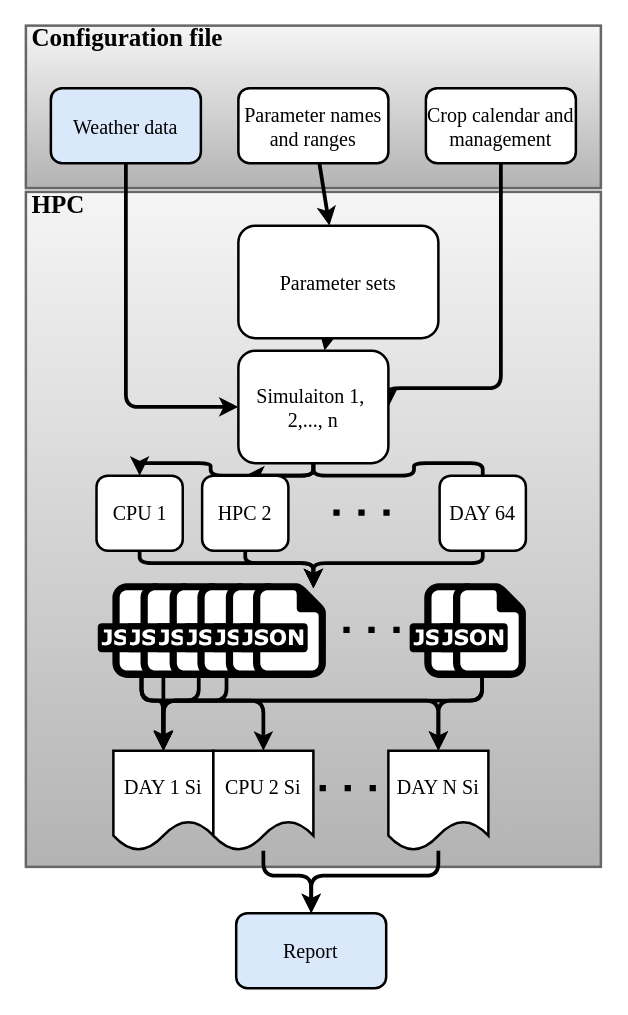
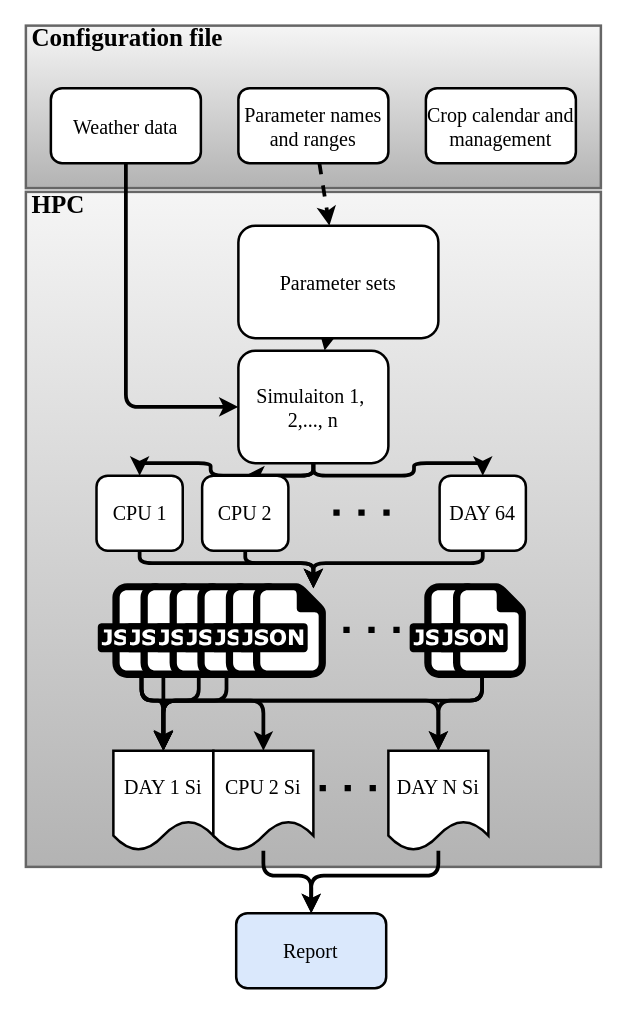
(126, 126) -> (126, 126)
(325, 201) -> (325, 201)
(501, 328) -> none
(482, 467) -> (481, 463)
(245, 513) -> (245, 513)
